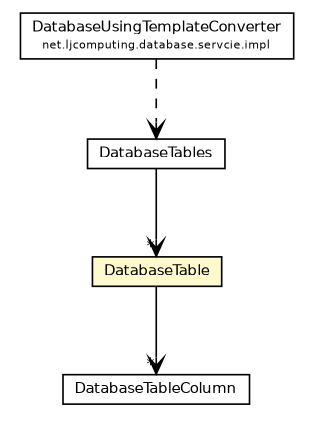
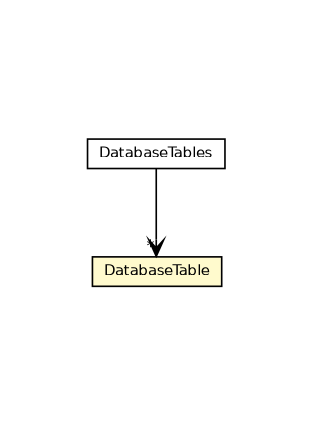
(156, 36) -> none
(156, 389) -> none
